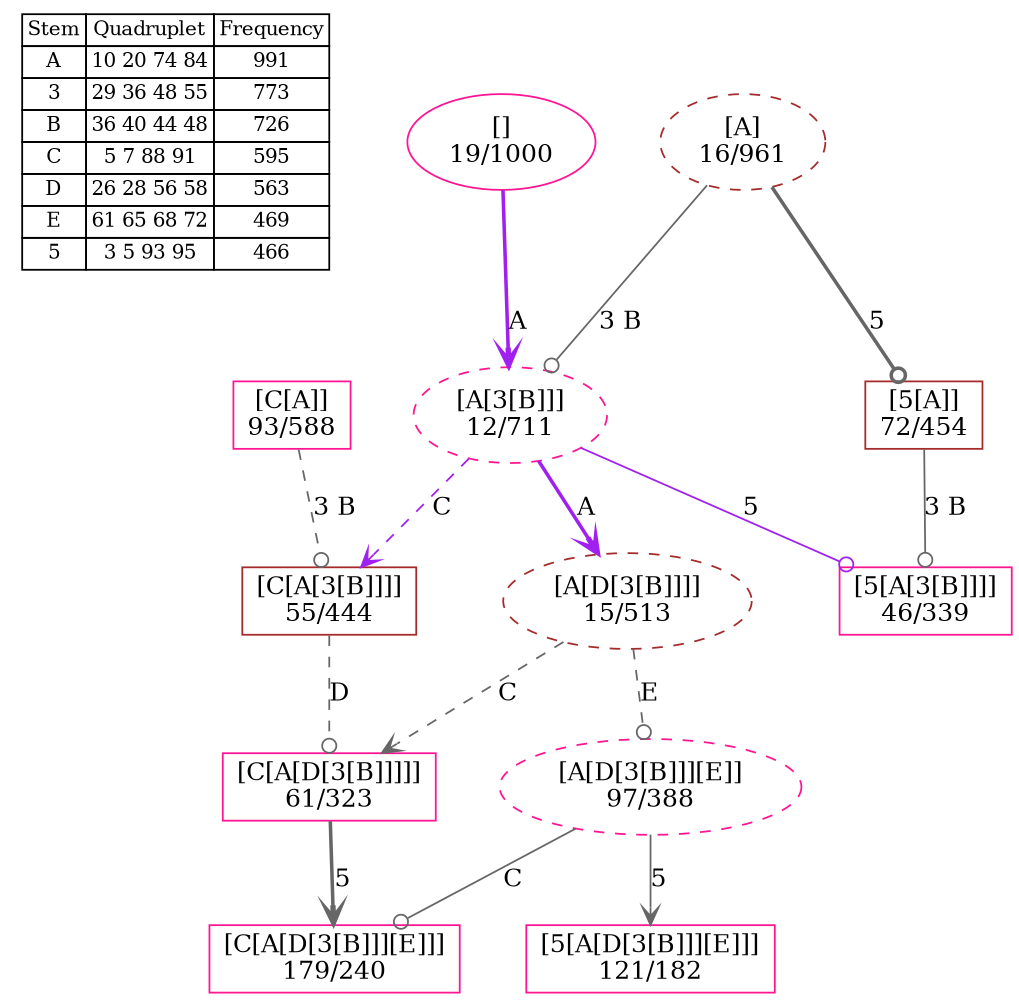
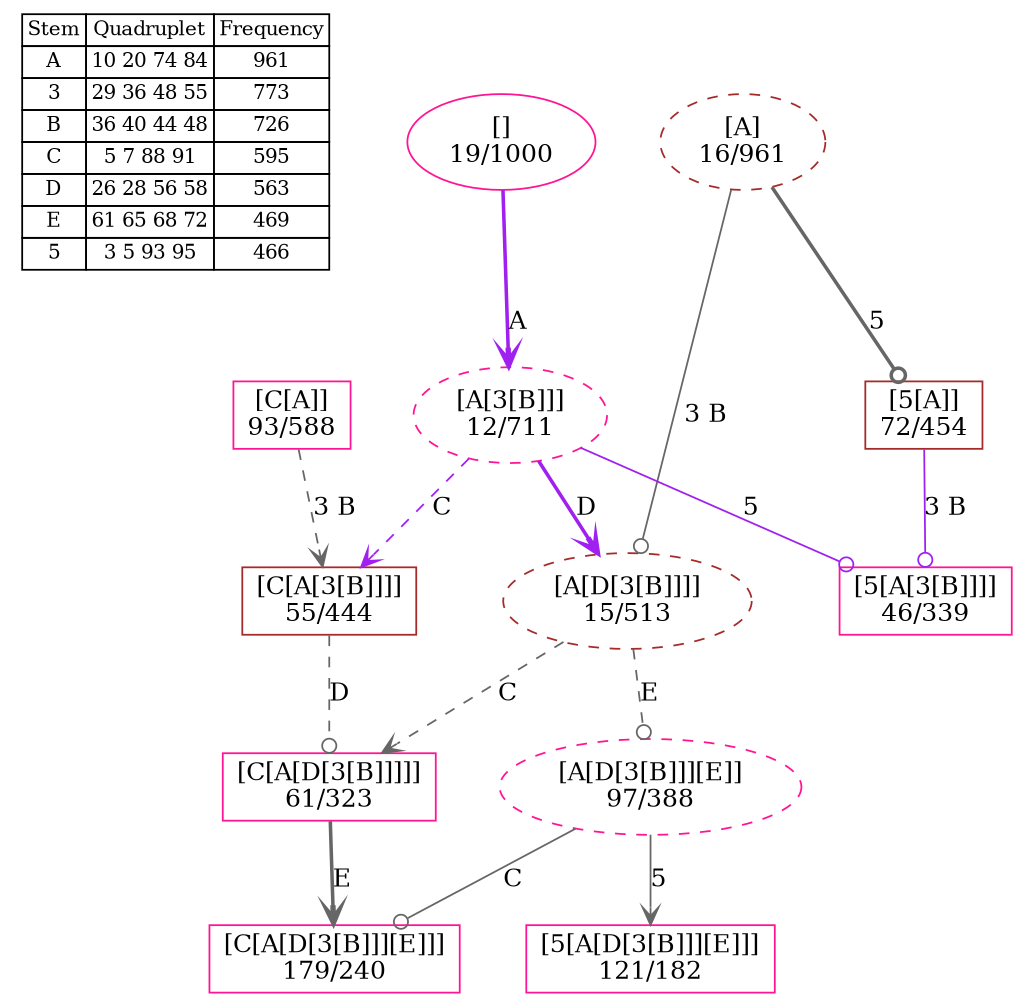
(272, 61) -> (272, 61)
(632, 272) -> (687, 364)
(309, 499) -> (309, 499)
(925, 501) -> (925, 501)
(590, 508) -> (590, 508)
(347, 880) -> (347, 880)
